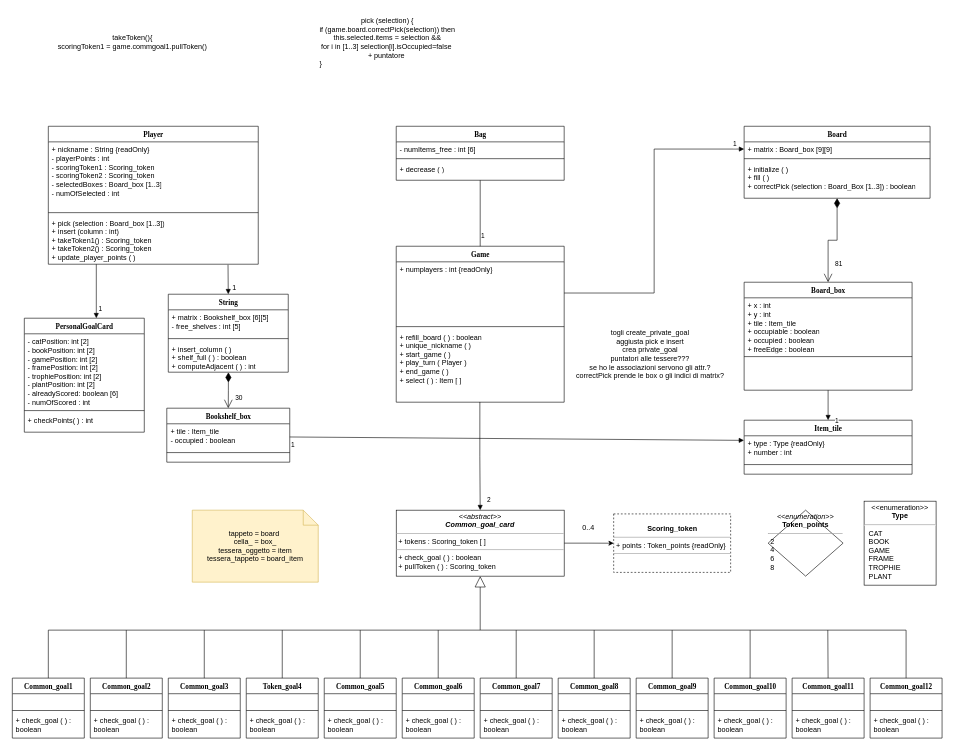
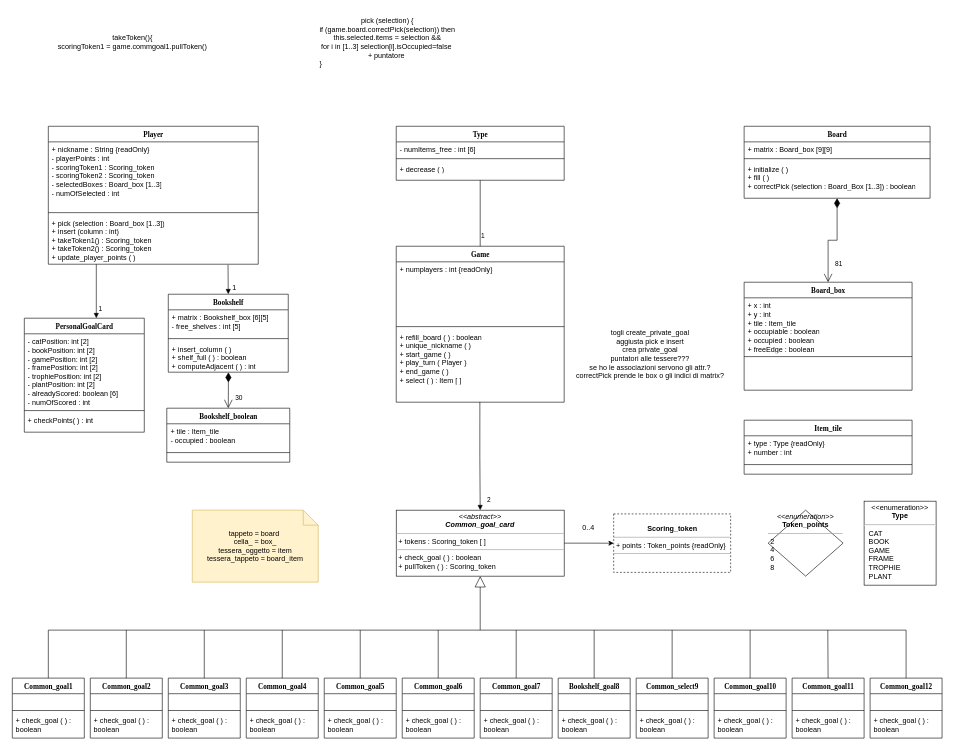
(481, 135) -> (481, 135)
(654, 149) -> none
(229, 303) -> (229, 303)
(828, 414) -> none
(229, 417) -> (229, 417)
(627, 440) -> none
(283, 687) -> (283, 687)
(595, 687) -> (595, 687)
(673, 687) -> (673, 687)
